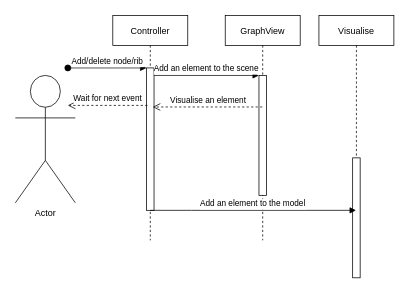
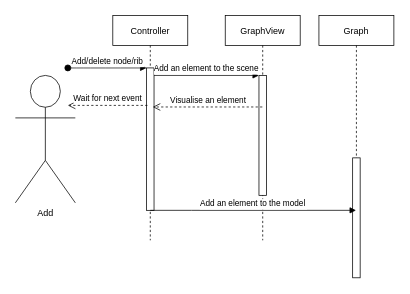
(356, 31) -> (356, 31)
(46, 214) -> (46, 214)
